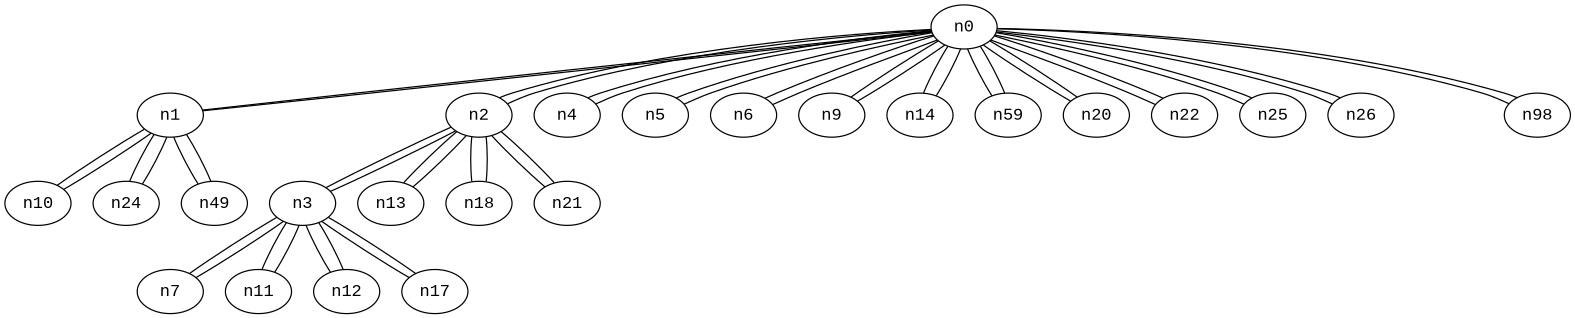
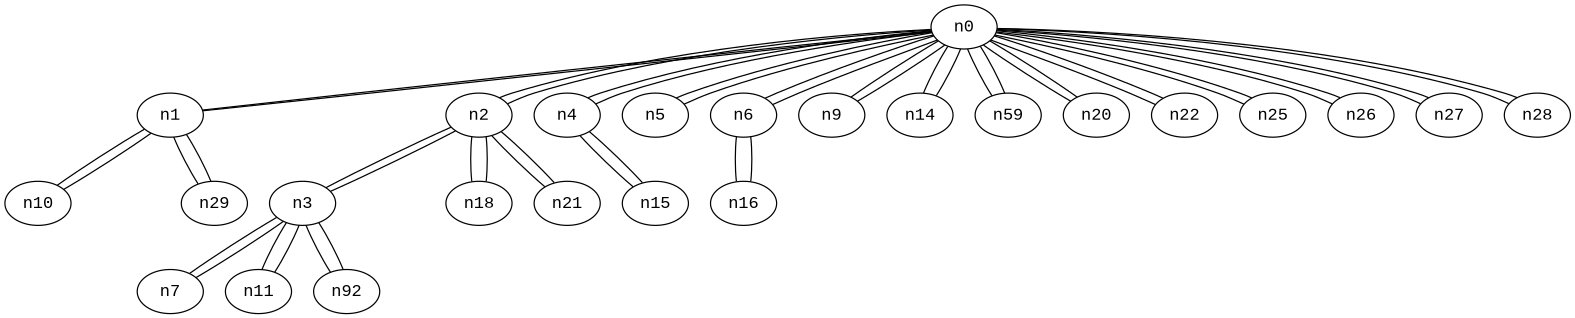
none -> (1449, 115)
(1537, 115) -> (1537, 115)
(126, 203) -> none
(214, 203) -> (214, 203)
(391, 203) -> none
none -> (655, 203)
none -> (744, 203)
(347, 292) -> (347, 292)
(435, 292) -> none
